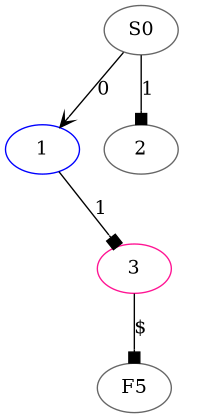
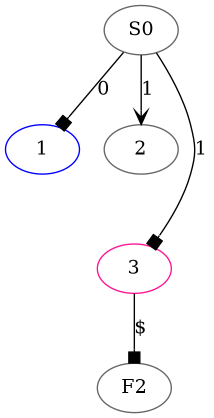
(141, 83) -> (141, 83)
(96, 85) -> (96, 85)
(84, 203) -> (194, 144)
(134, 388) -> (134, 388)
